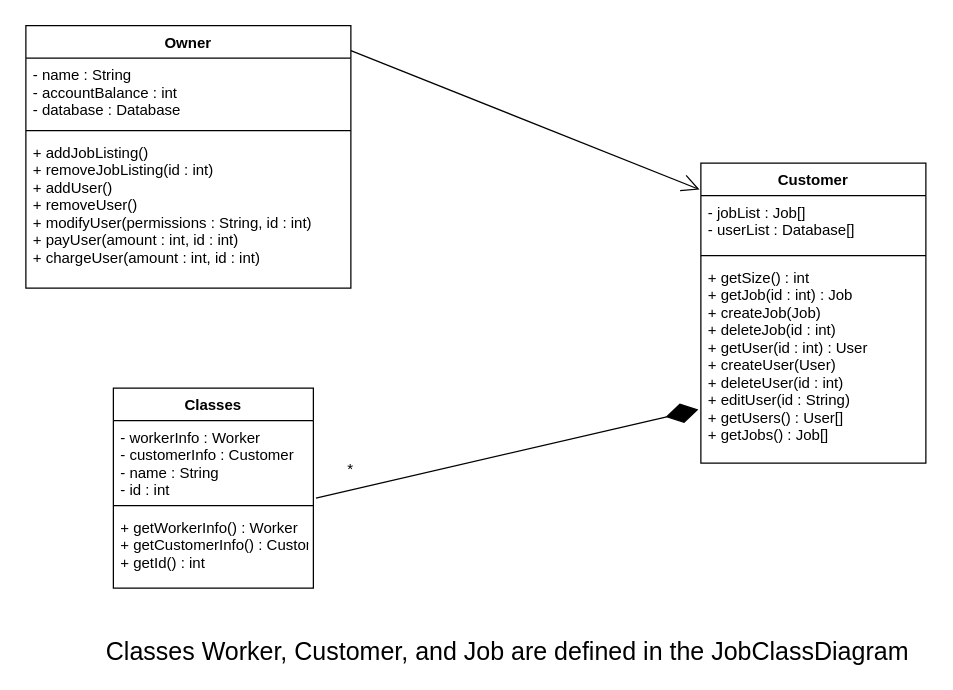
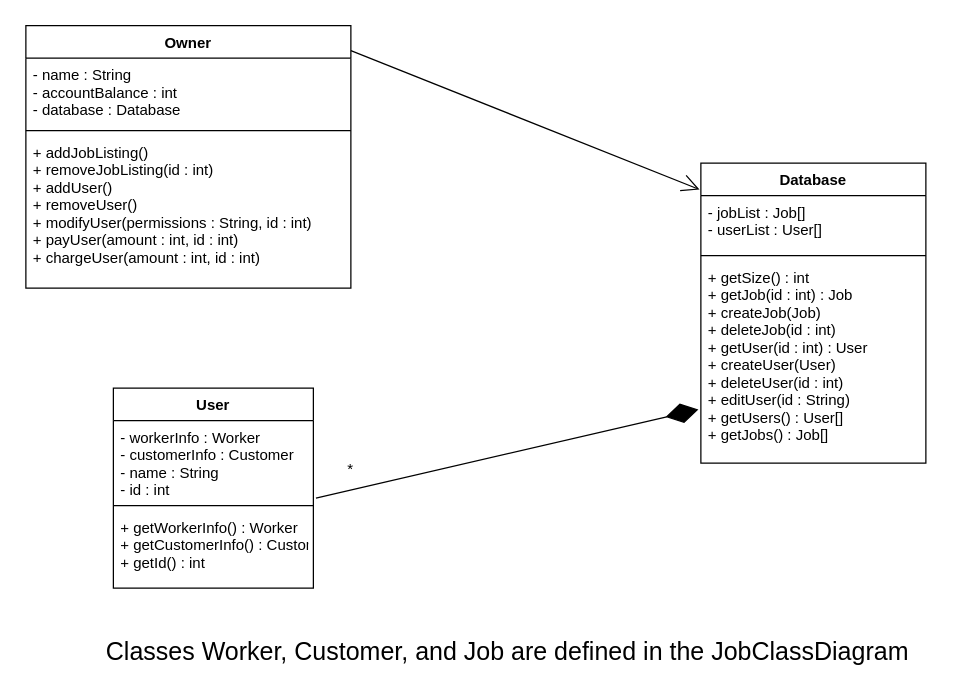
(813, 180) -> (813, 180)
(769, 213) -> (769, 213)
(213, 405) -> (213, 405)
